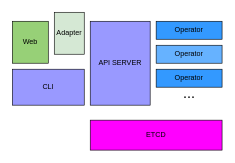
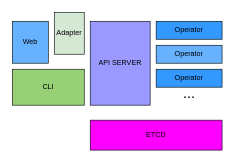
(30, 42) -> (30, 42)
(48, 87) -> (48, 87)
